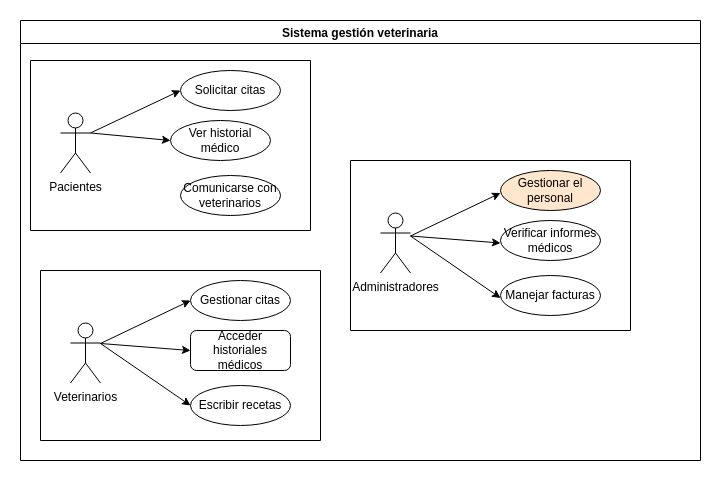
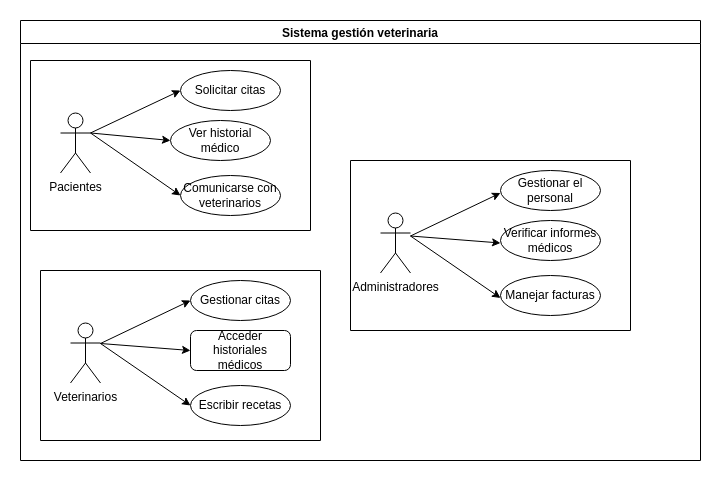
none -> (133, 163)
(551, 191) -> (551, 191)
